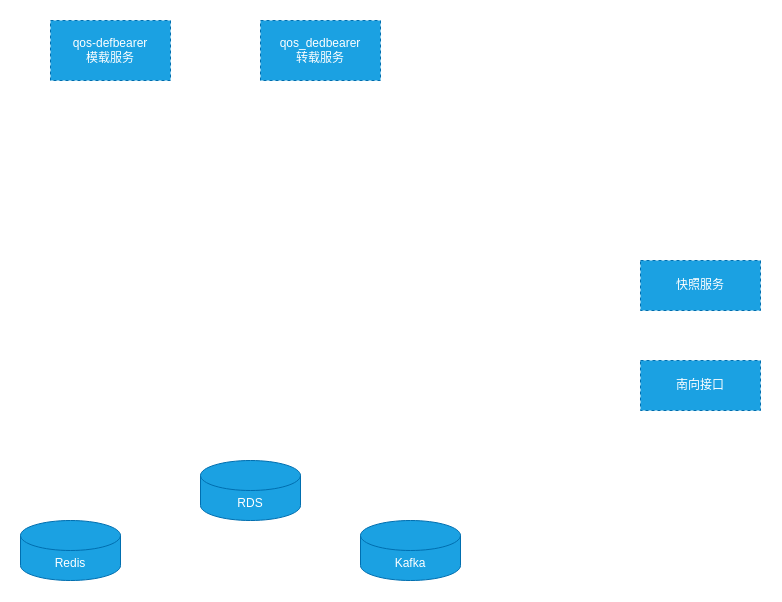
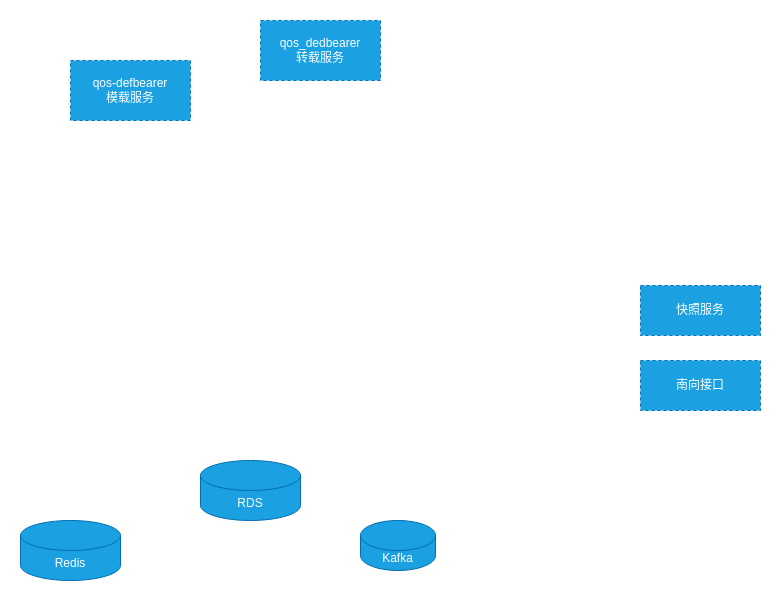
(111, 51) -> (131, 91)
(701, 286) -> (701, 311)
(411, 551) -> (398, 546)
